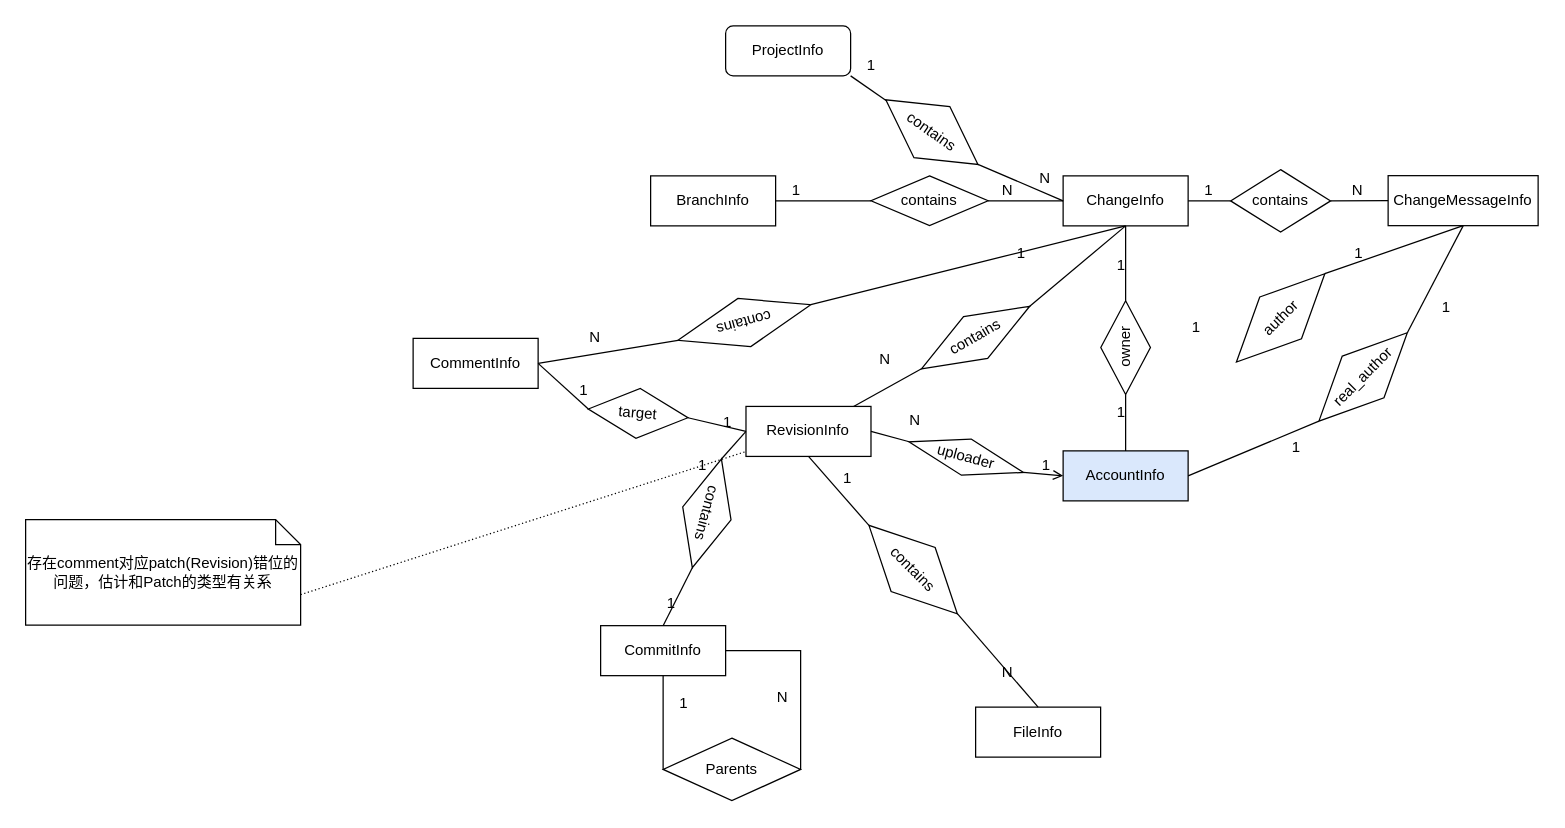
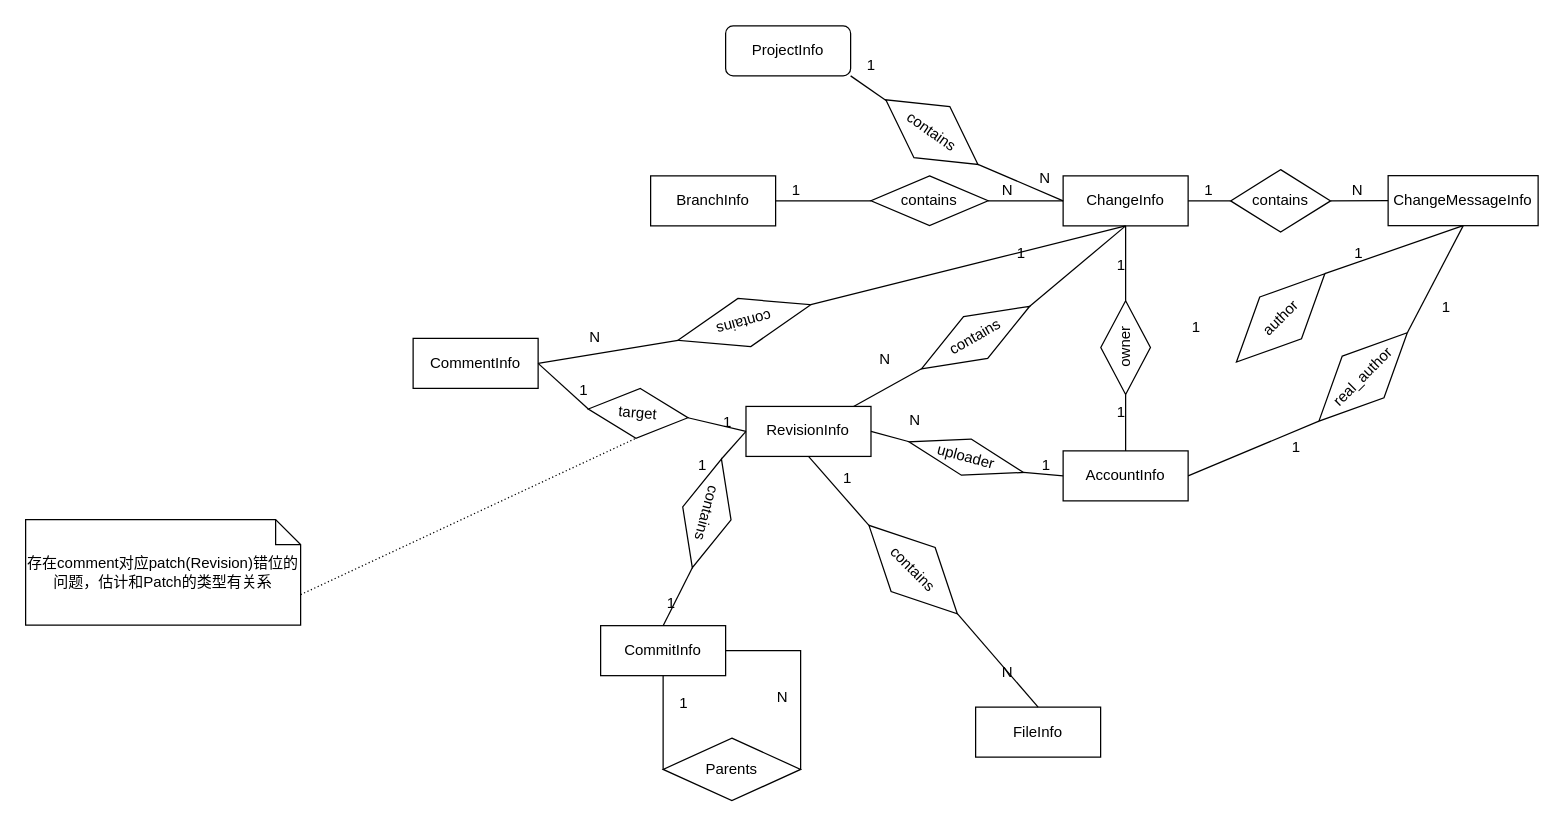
(1057, 475) -> (1058, 475)
(1126, 476) -> (1126, 476)
(523, 523) -> (469, 516)
